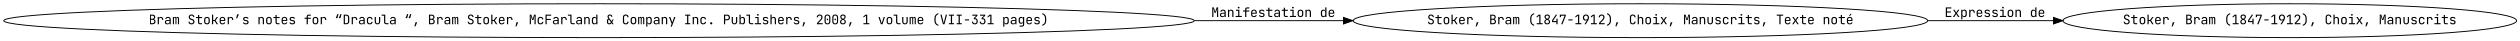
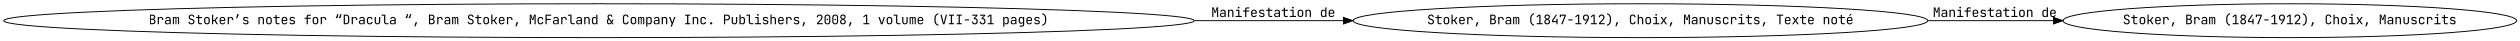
(1995, 14) -> (1995, 14)
